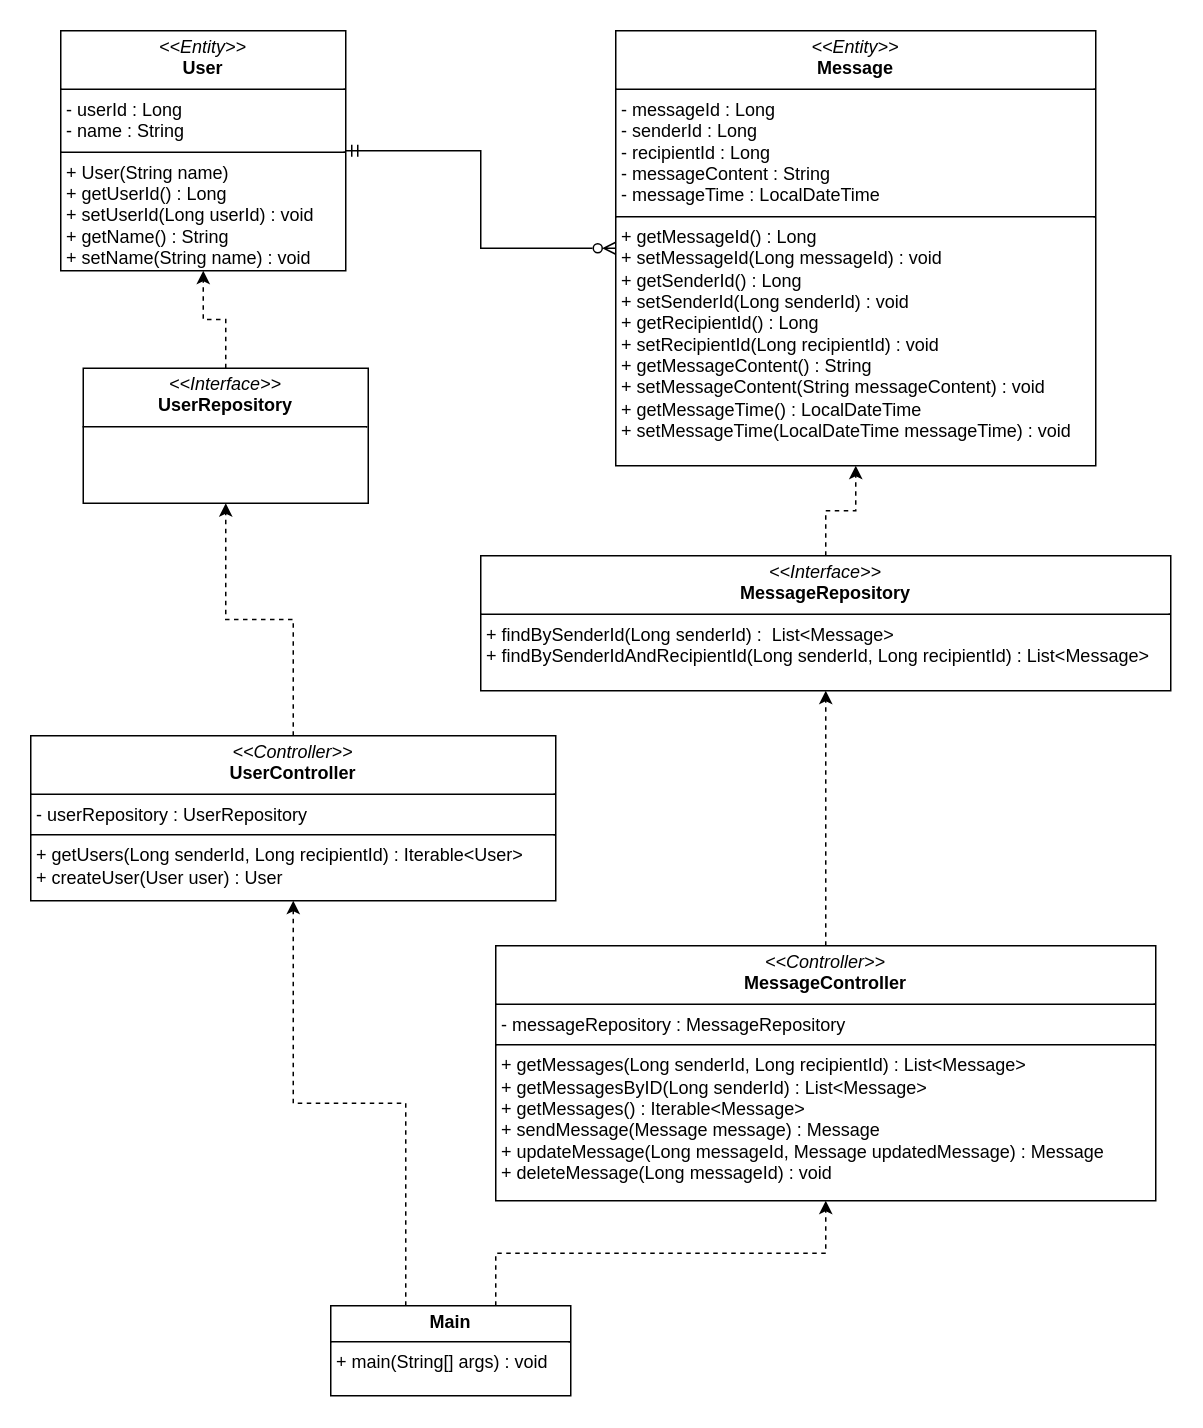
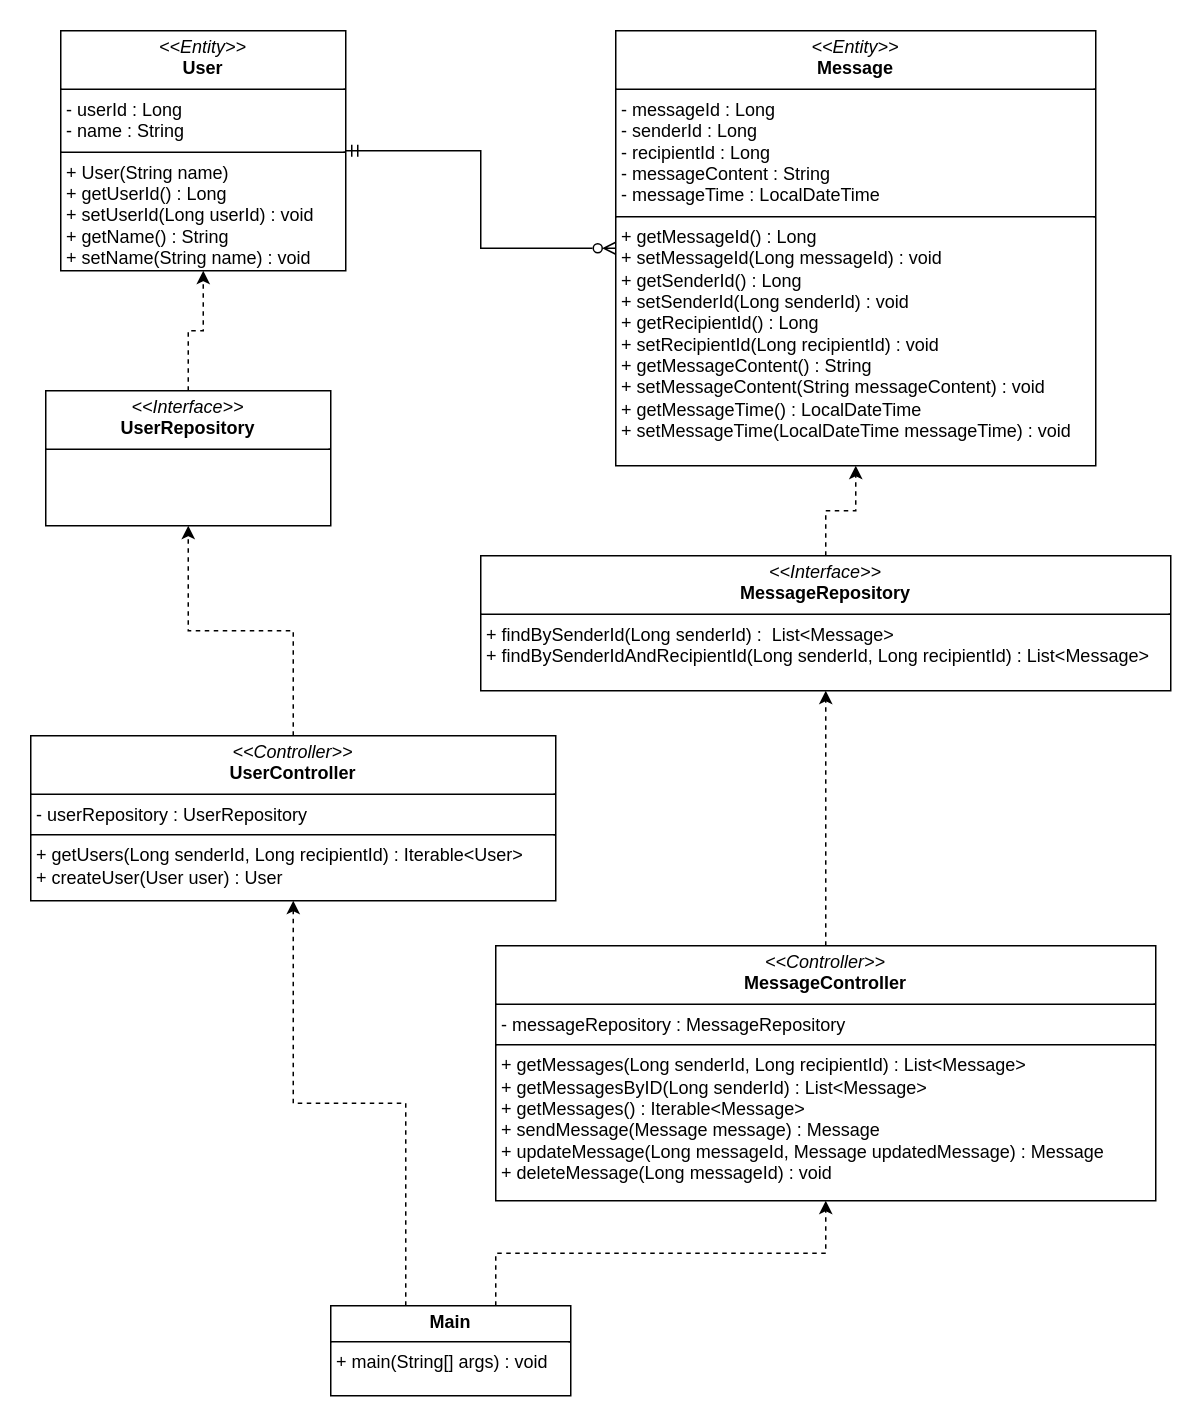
(226, 436) -> (188, 458)
